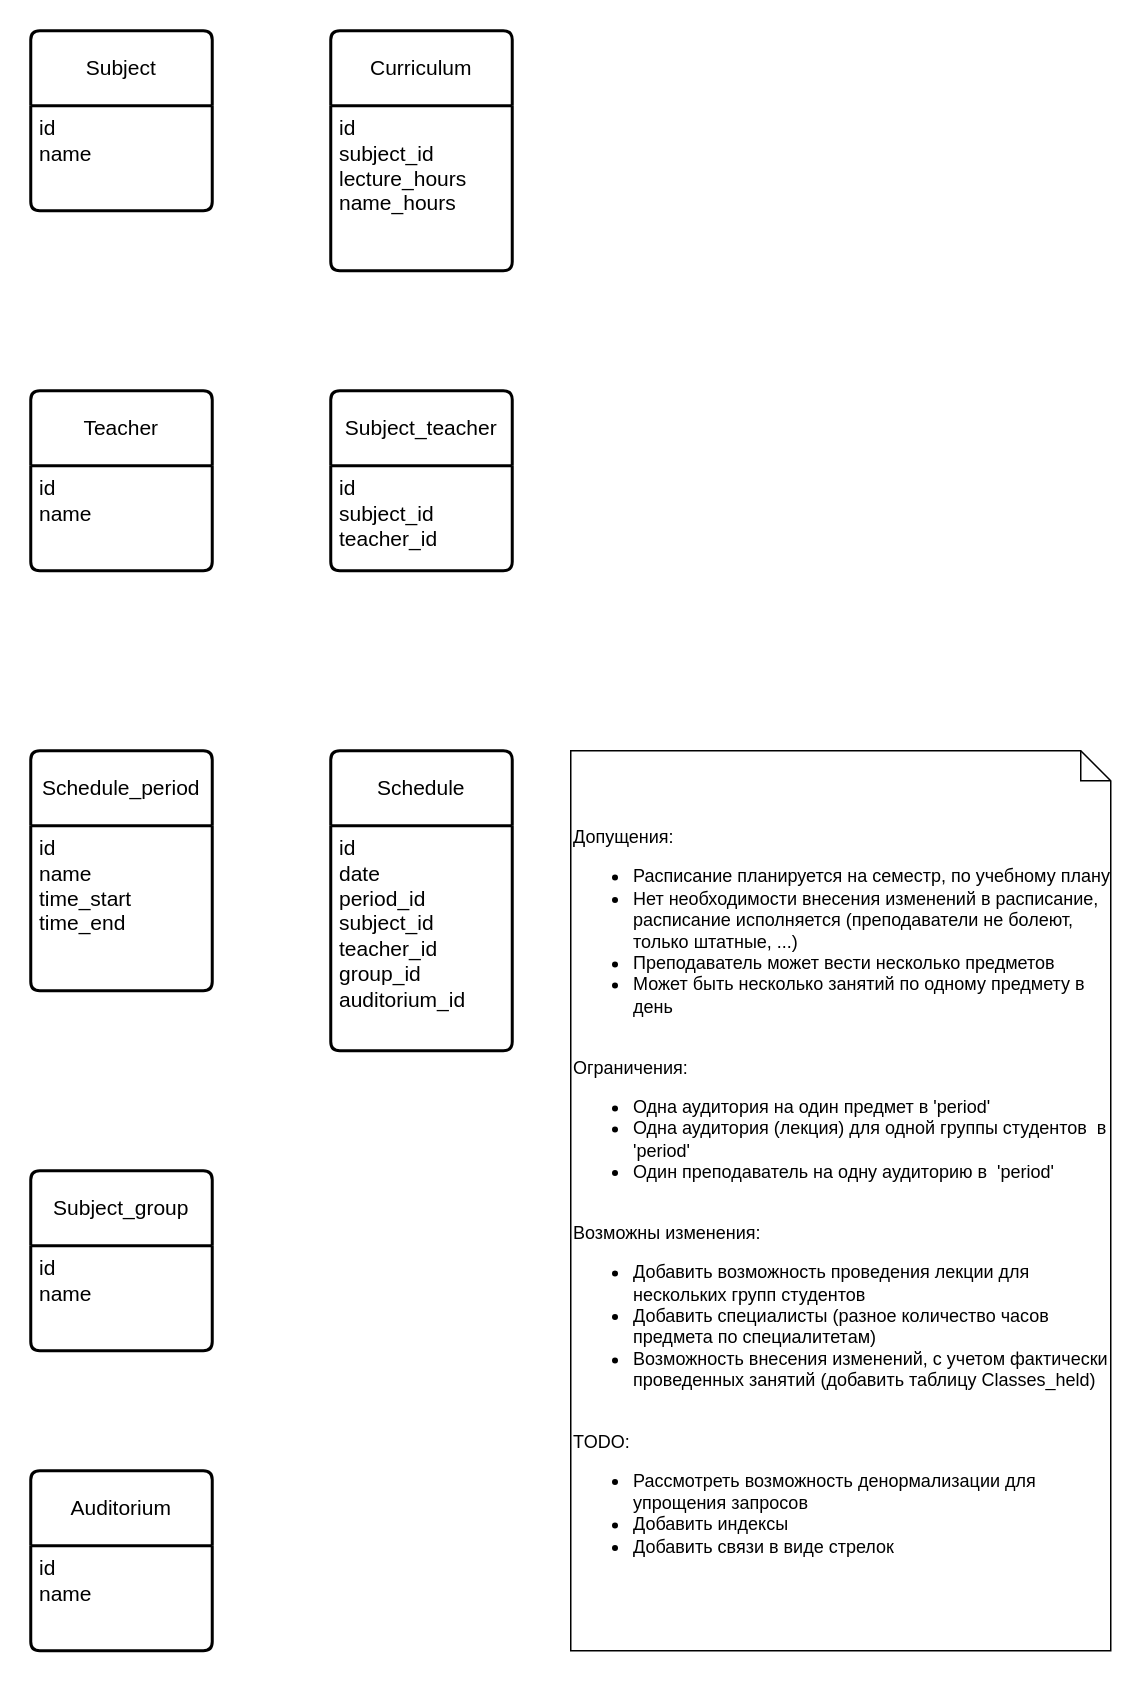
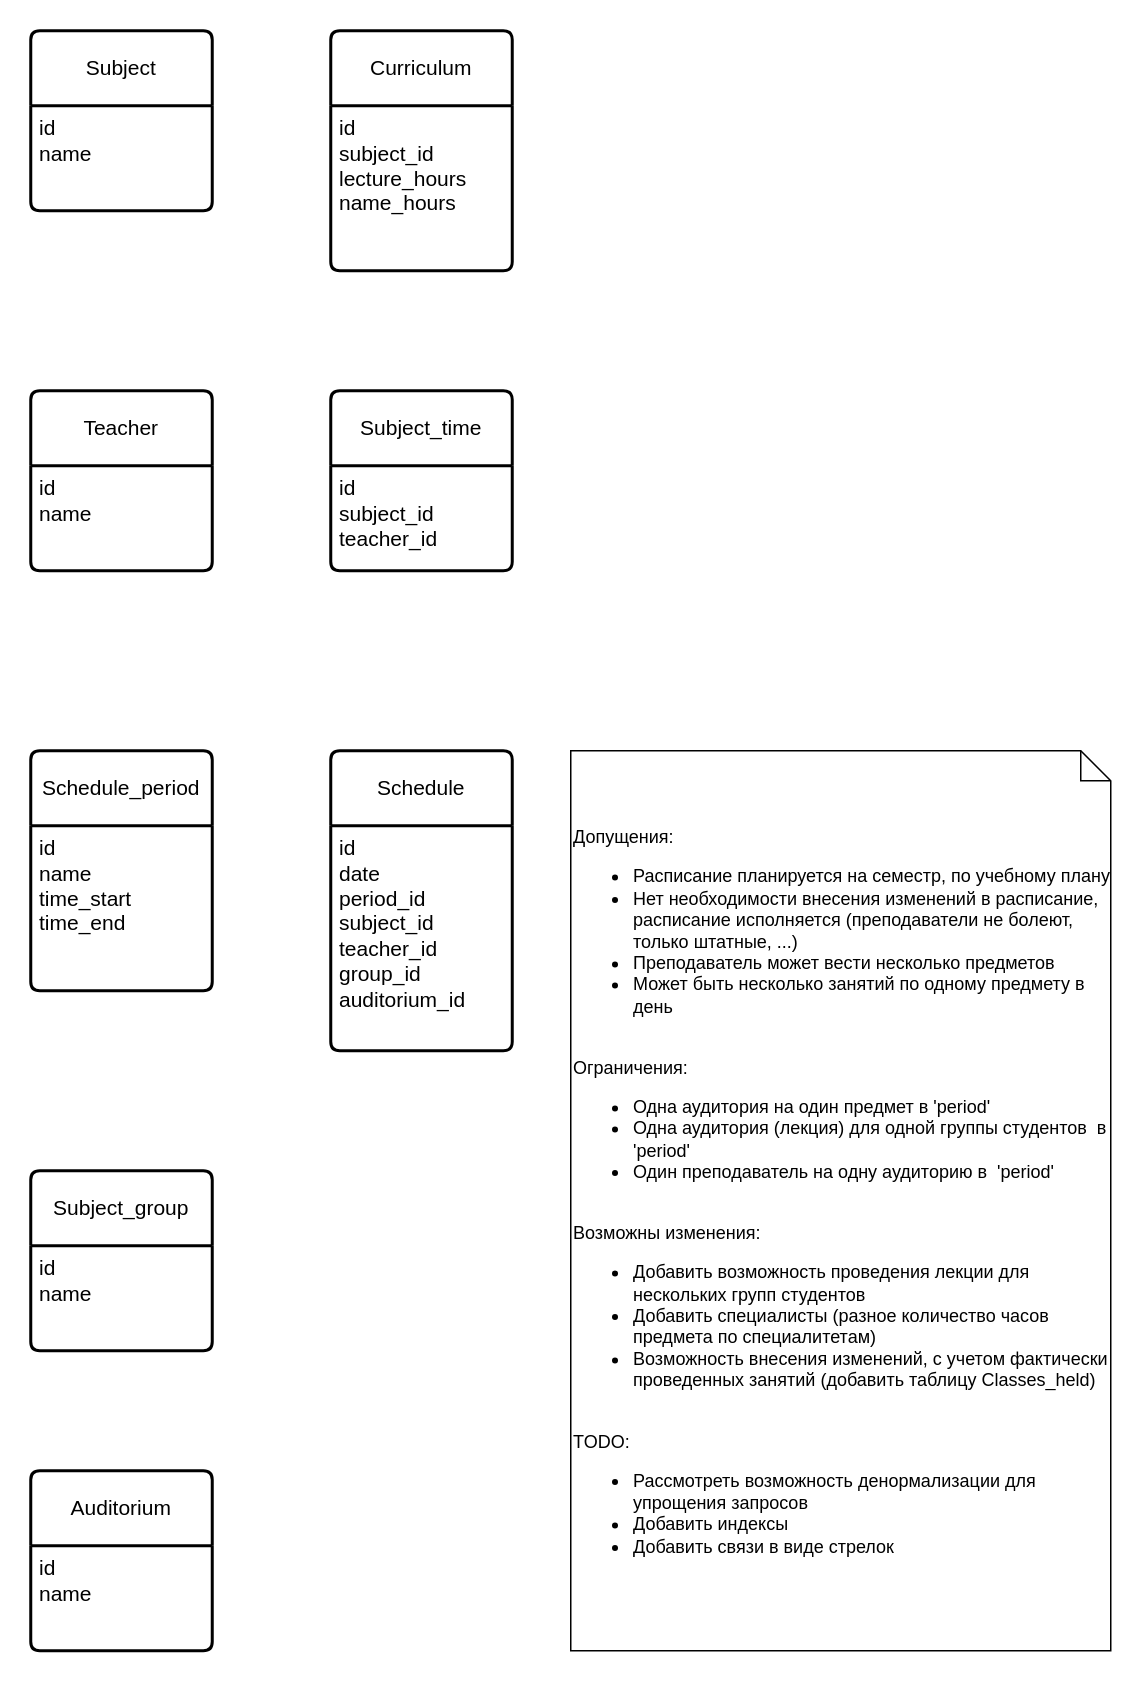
(422, 428) -> (422, 428)
